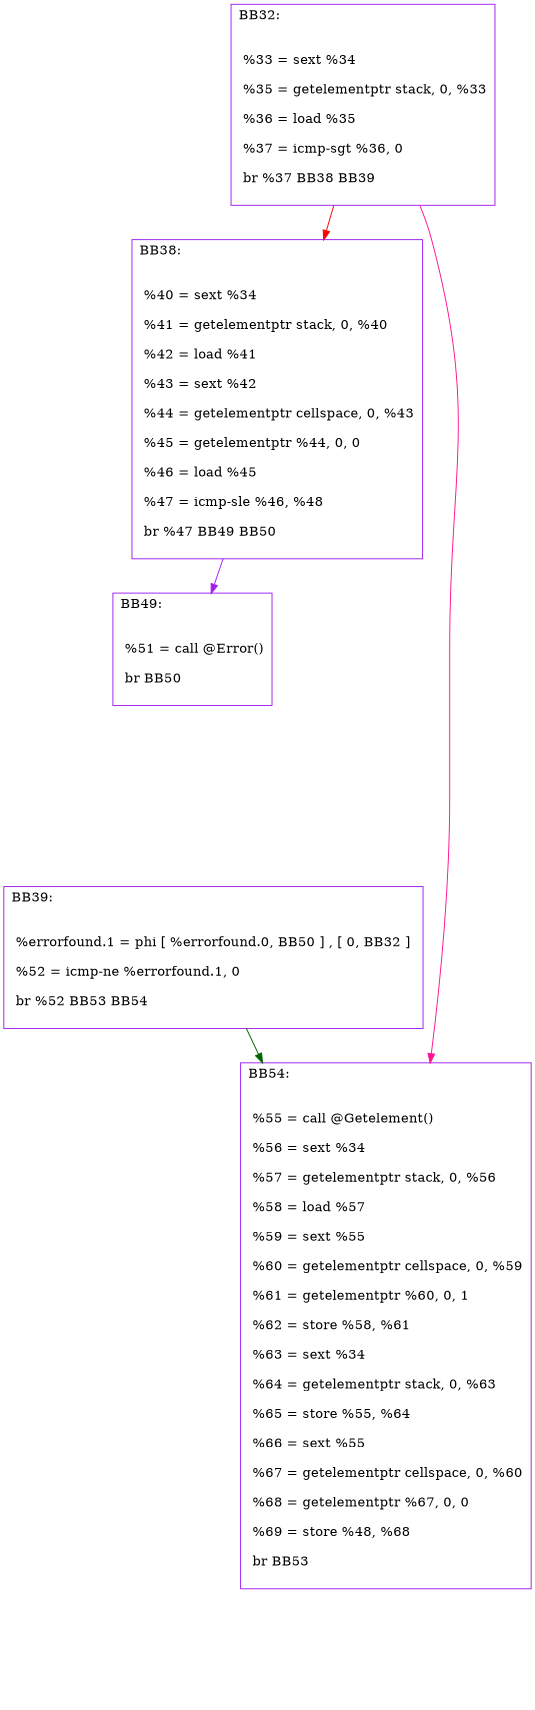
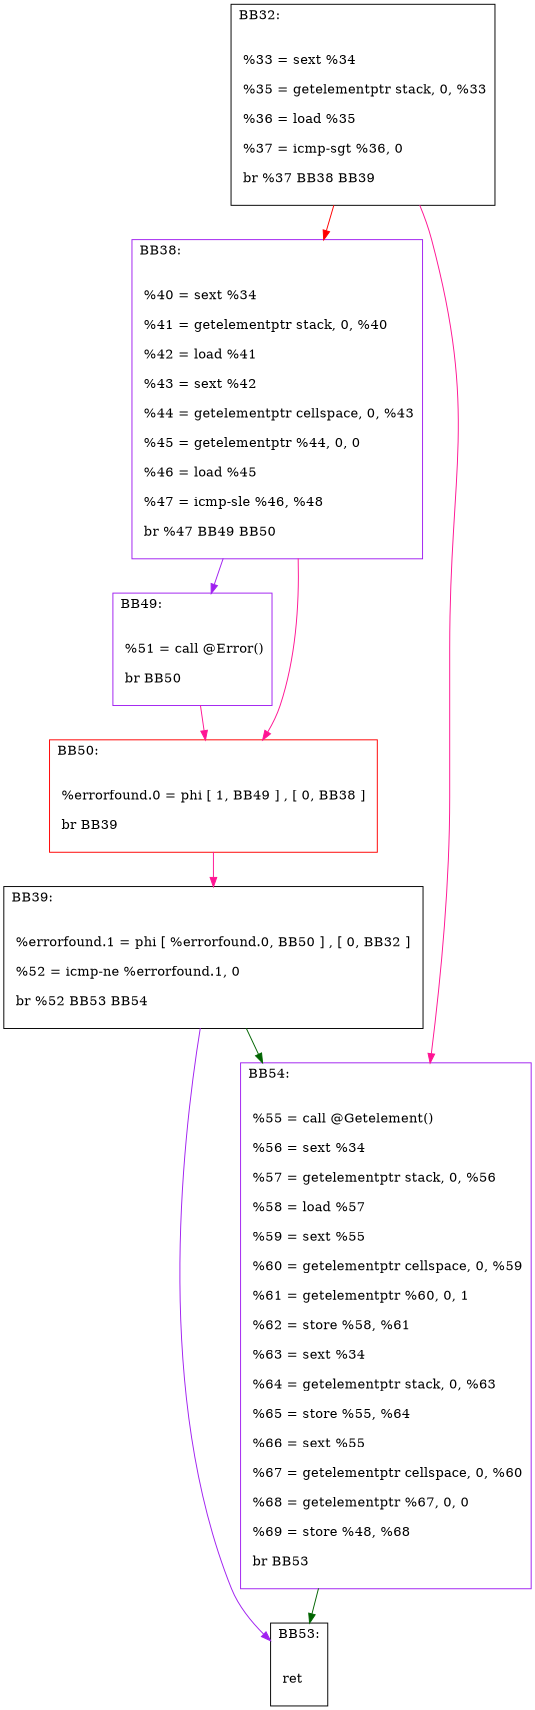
(363, 105) -> (363, 105)
none -> (213, 796)
(213, 958) -> (213, 958)
none -> (299, 1665)
